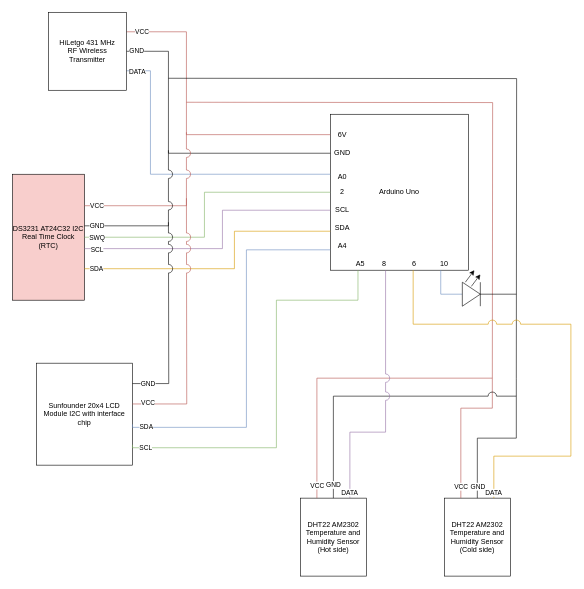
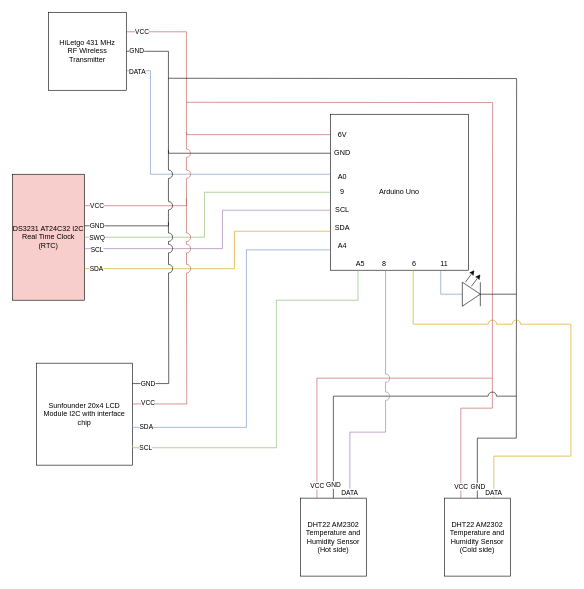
(342, 192) -> (342, 192)
(444, 264) -> (444, 264)
